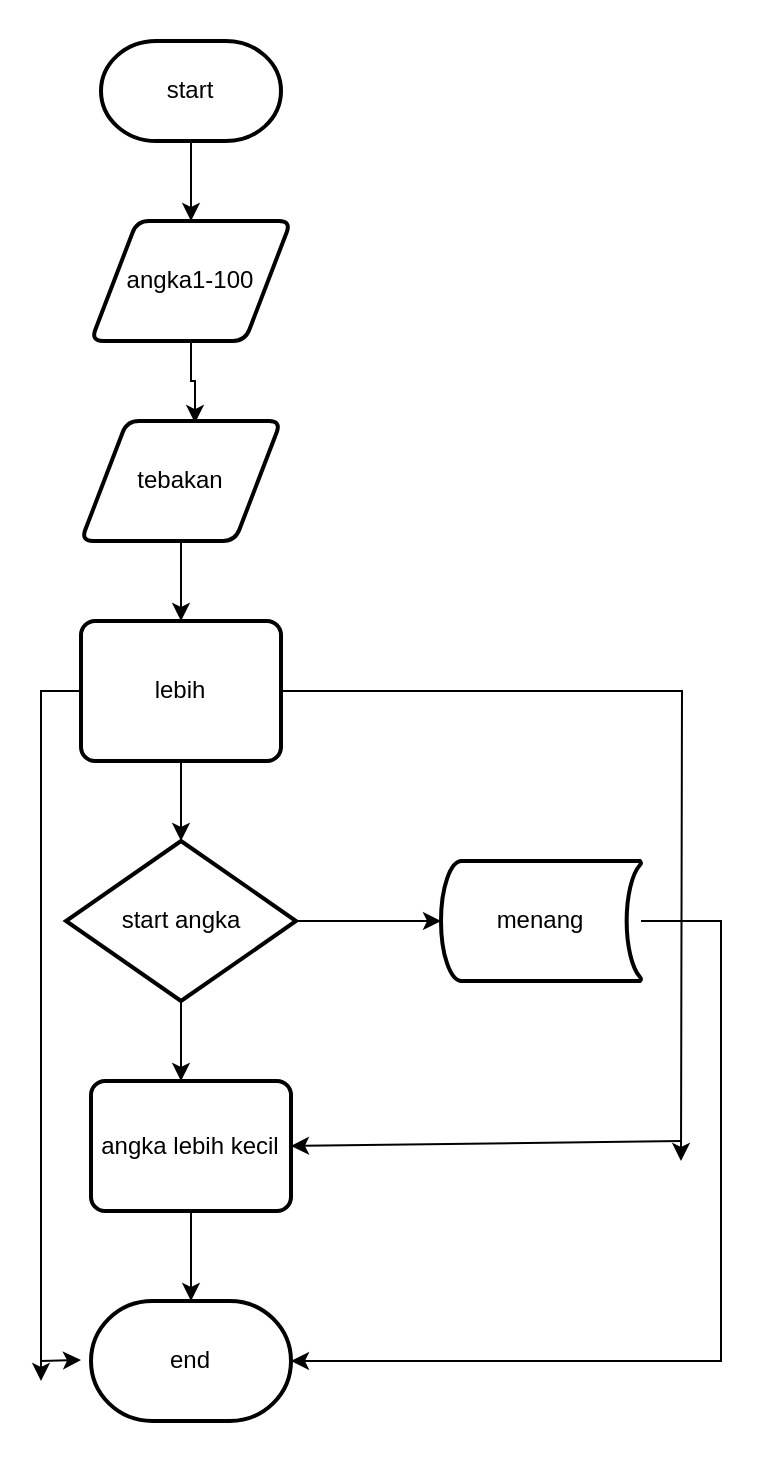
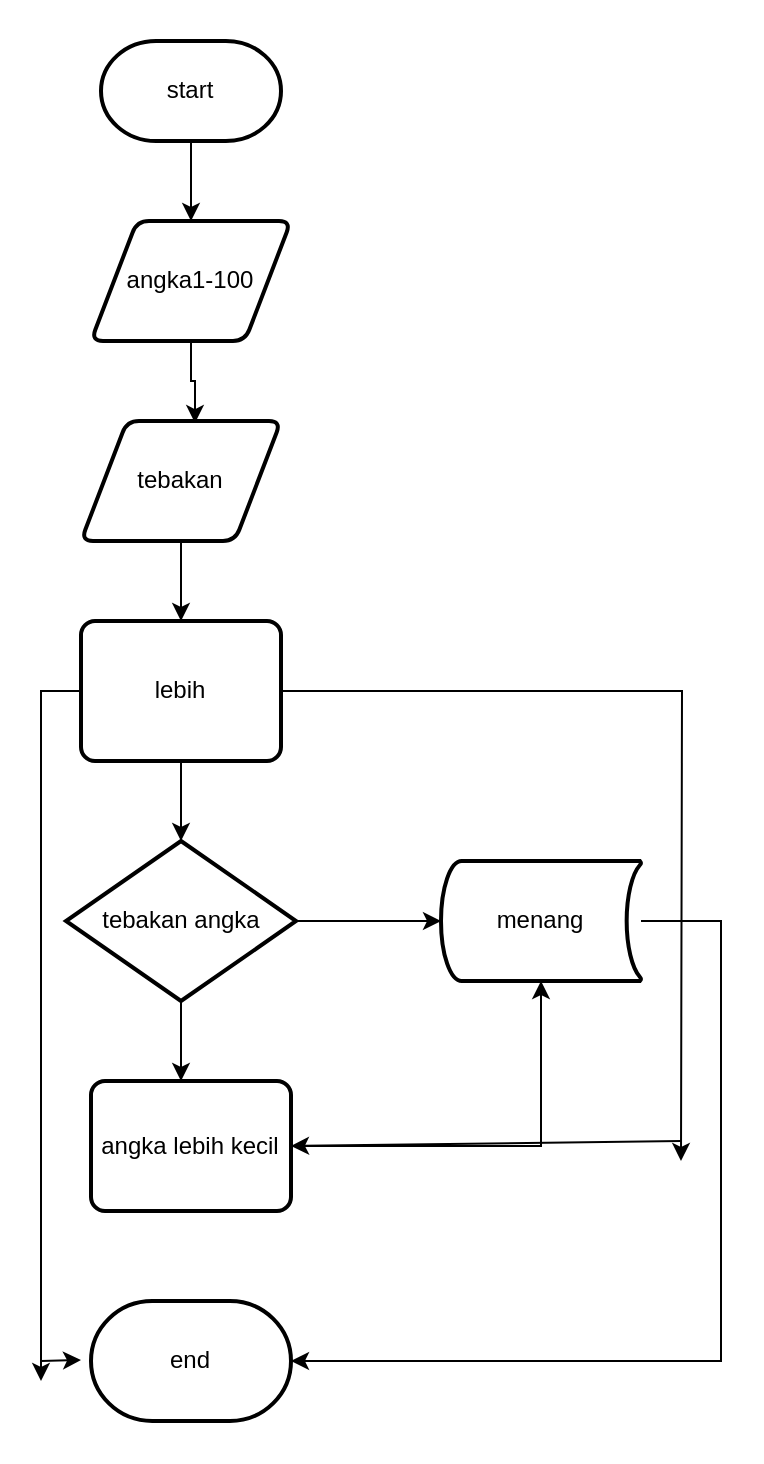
(182, 921) -> (182, 921)
(191, 1249) -> (541, 1145)
